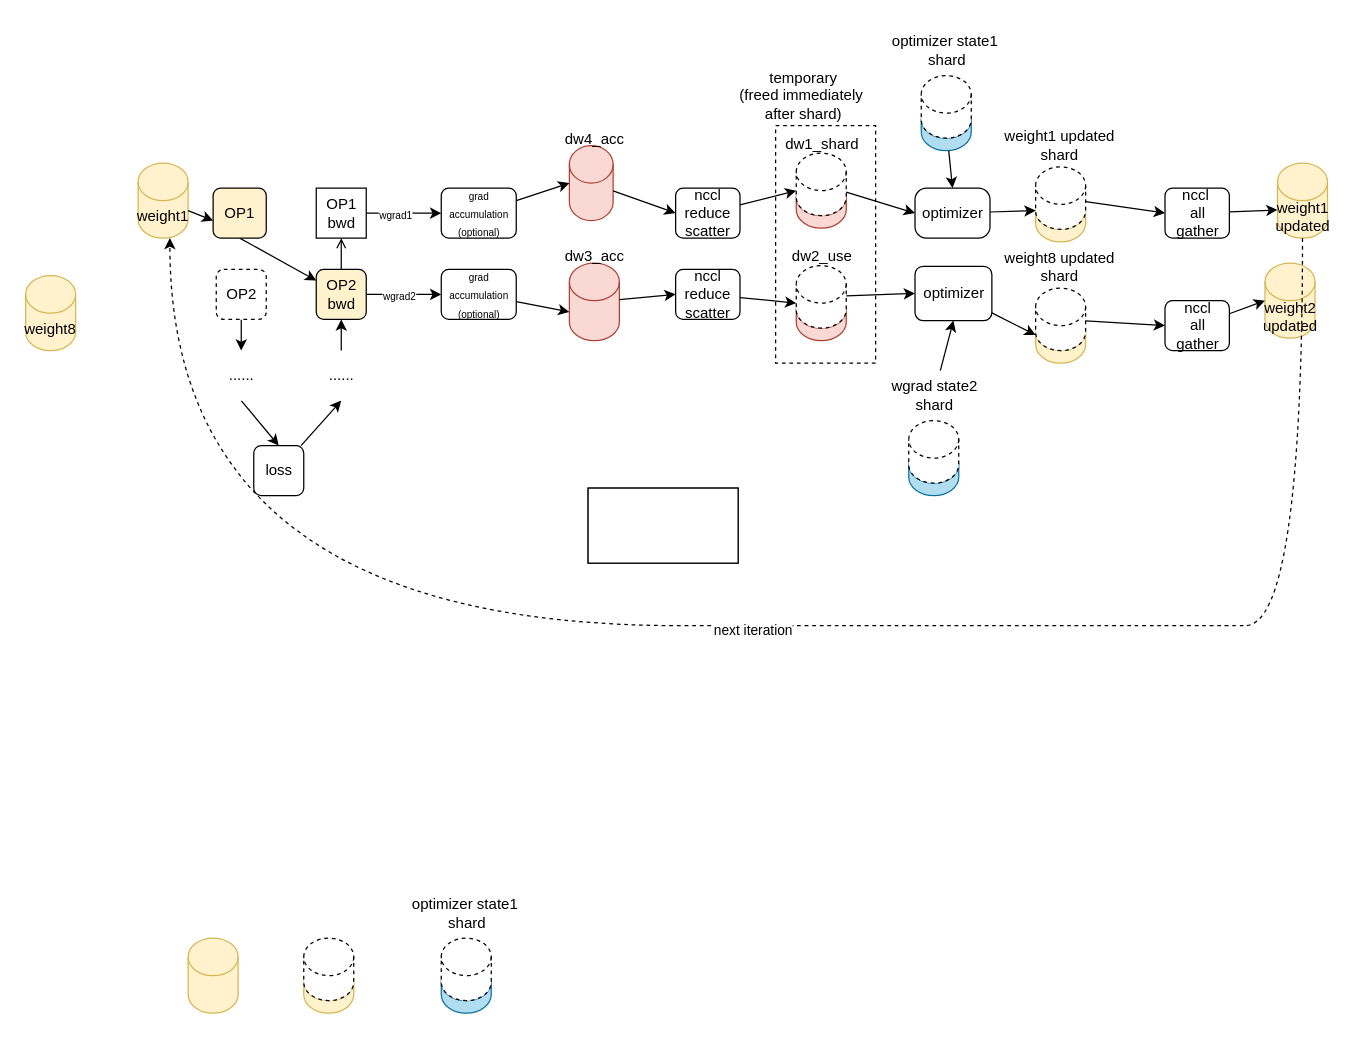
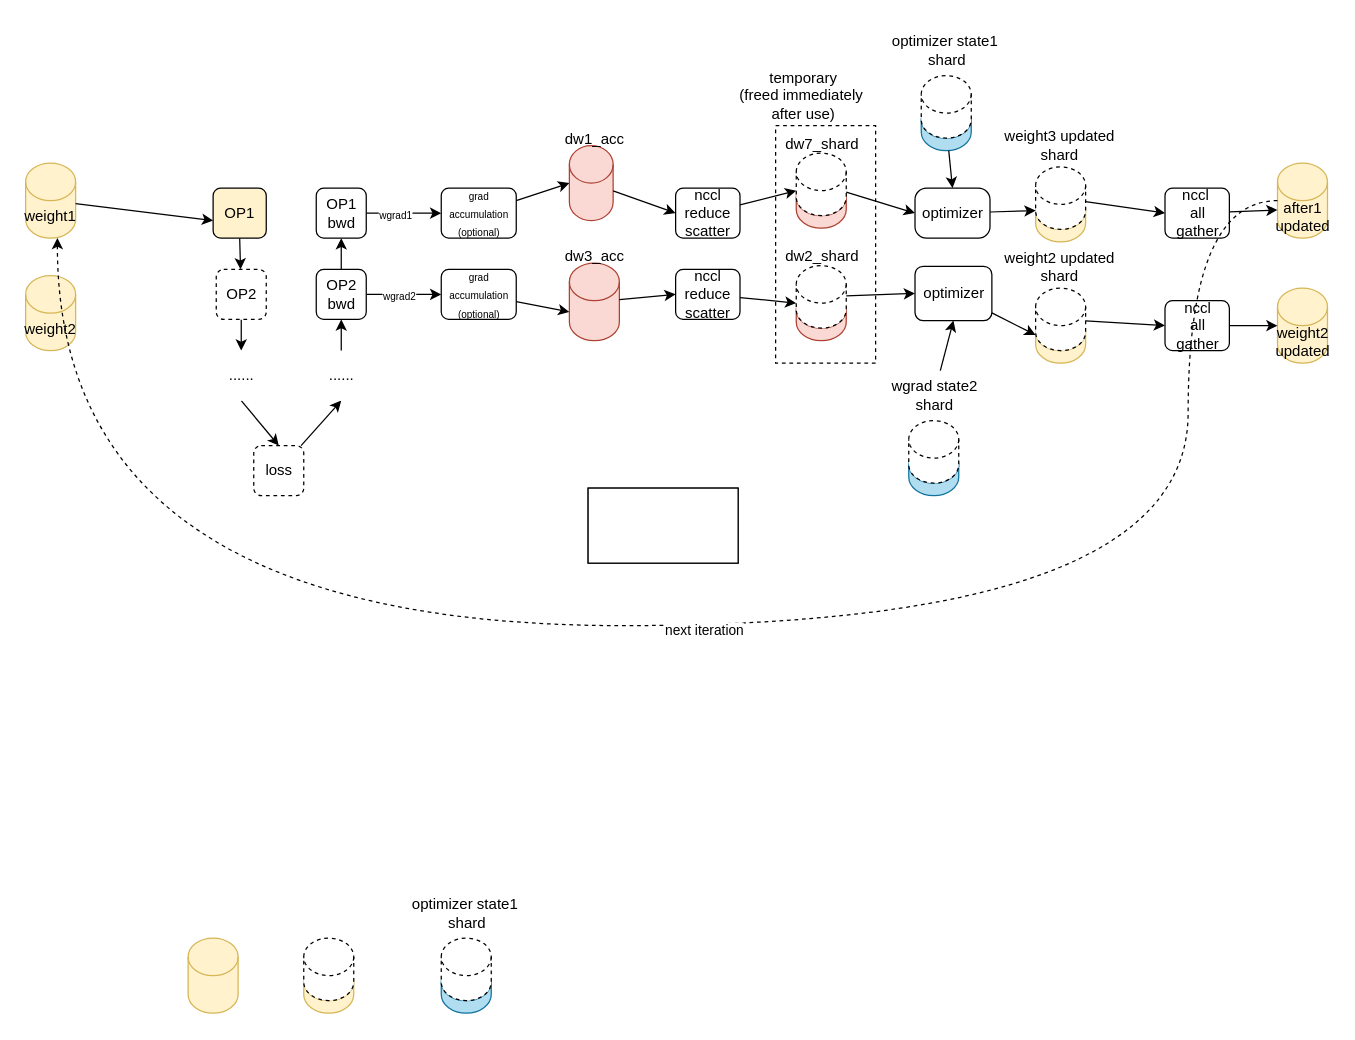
(804, 96) -> (804, 96)
(595, 139) -> (595, 139)
(823, 144) -> (823, 144)
(1060, 146) -> (1060, 146)
(163, 201) -> (51, 201)
(341, 213) -> (341, 213)
(1303, 217) -> (1303, 217)
(341, 245) -> (341, 248)
(274, 257) -> (240, 249)
(823, 257) -> (823, 257)
(1060, 267) -> (1060, 267)
(341, 294) -> (341, 294)
(1290, 301) -> (1303, 326)
(51, 329) -> (51, 329)
(279, 471) -> (279, 471)
